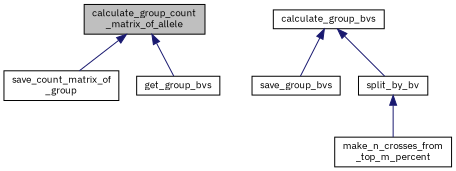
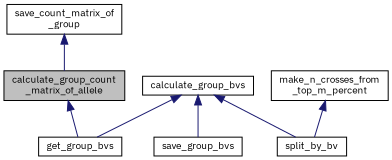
(99, 56) -> (64, 58)
none -> (135, 118)
(393, 121) -> (319, 124)
